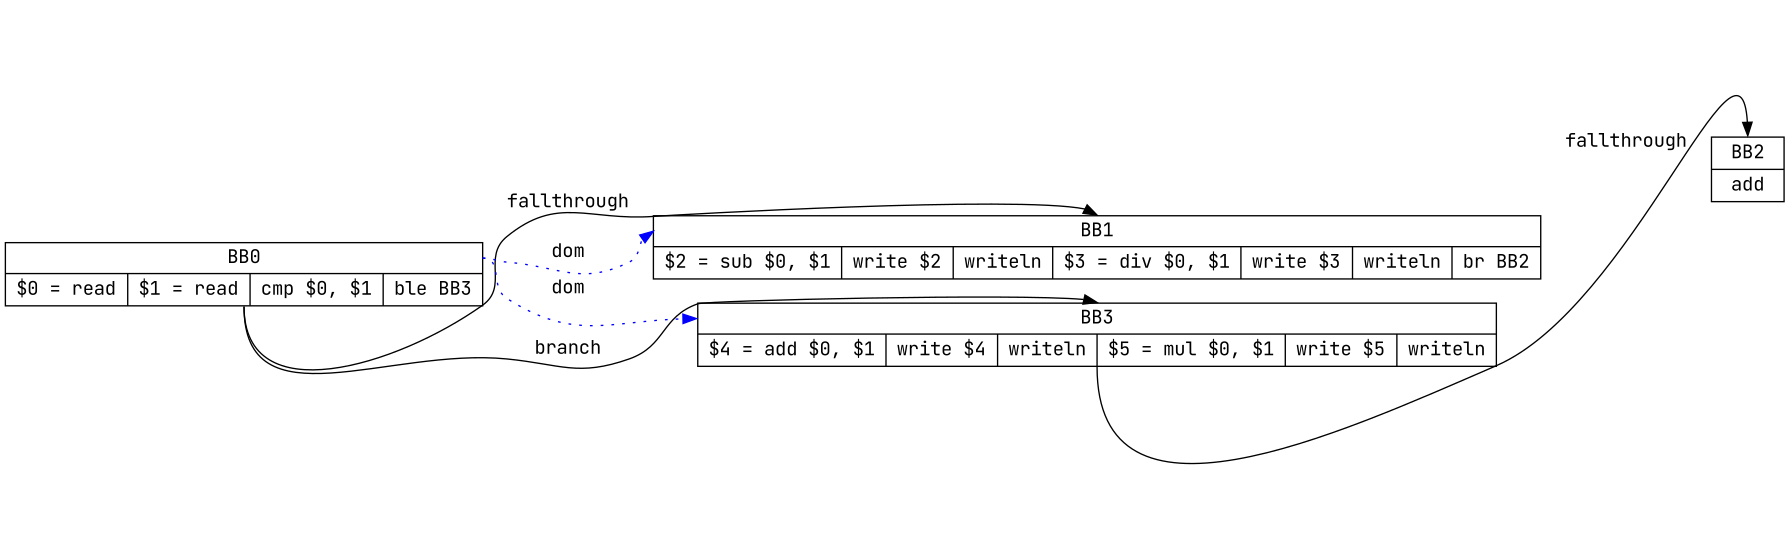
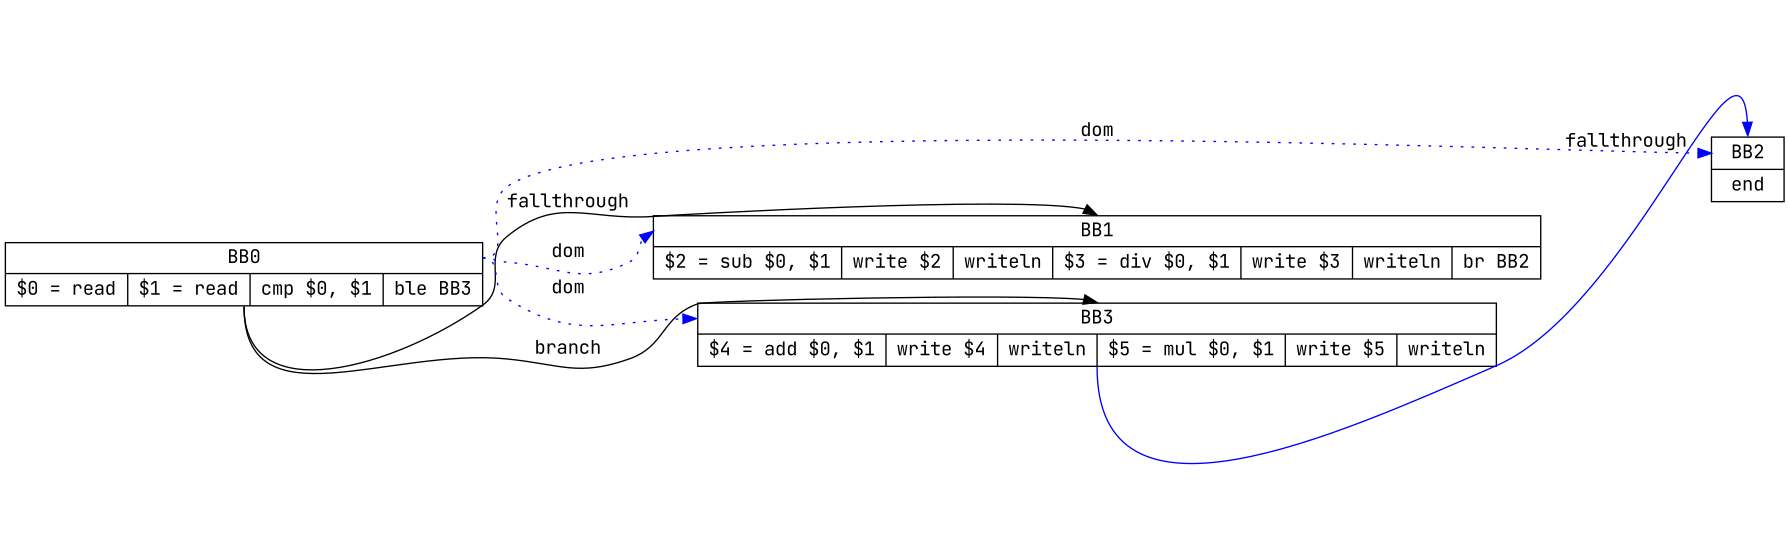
none -> (1058, 140)
(1748, 185) -> (1748, 185)
(1459, 382) -> (1459, 382)
